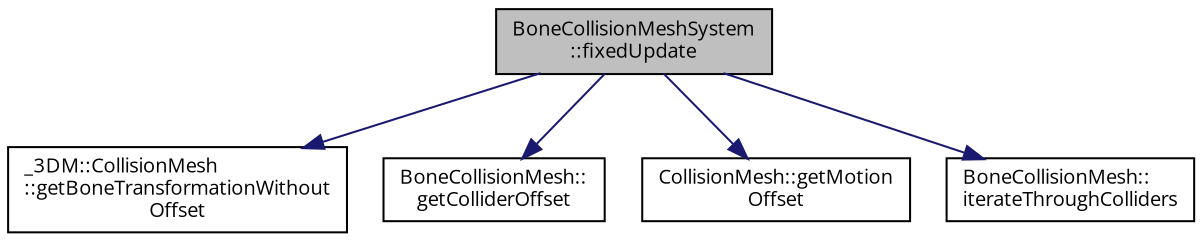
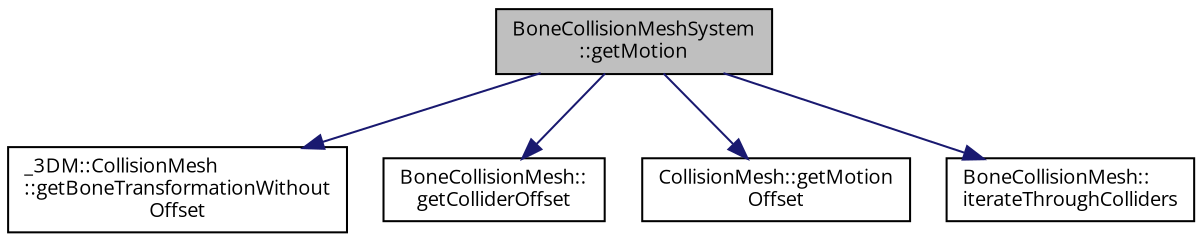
(634, 42) -> (634, 42)
